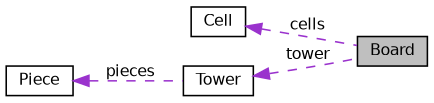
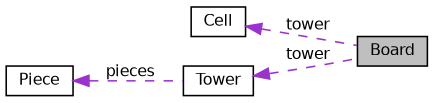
(305, 26) -> (305, 26)
